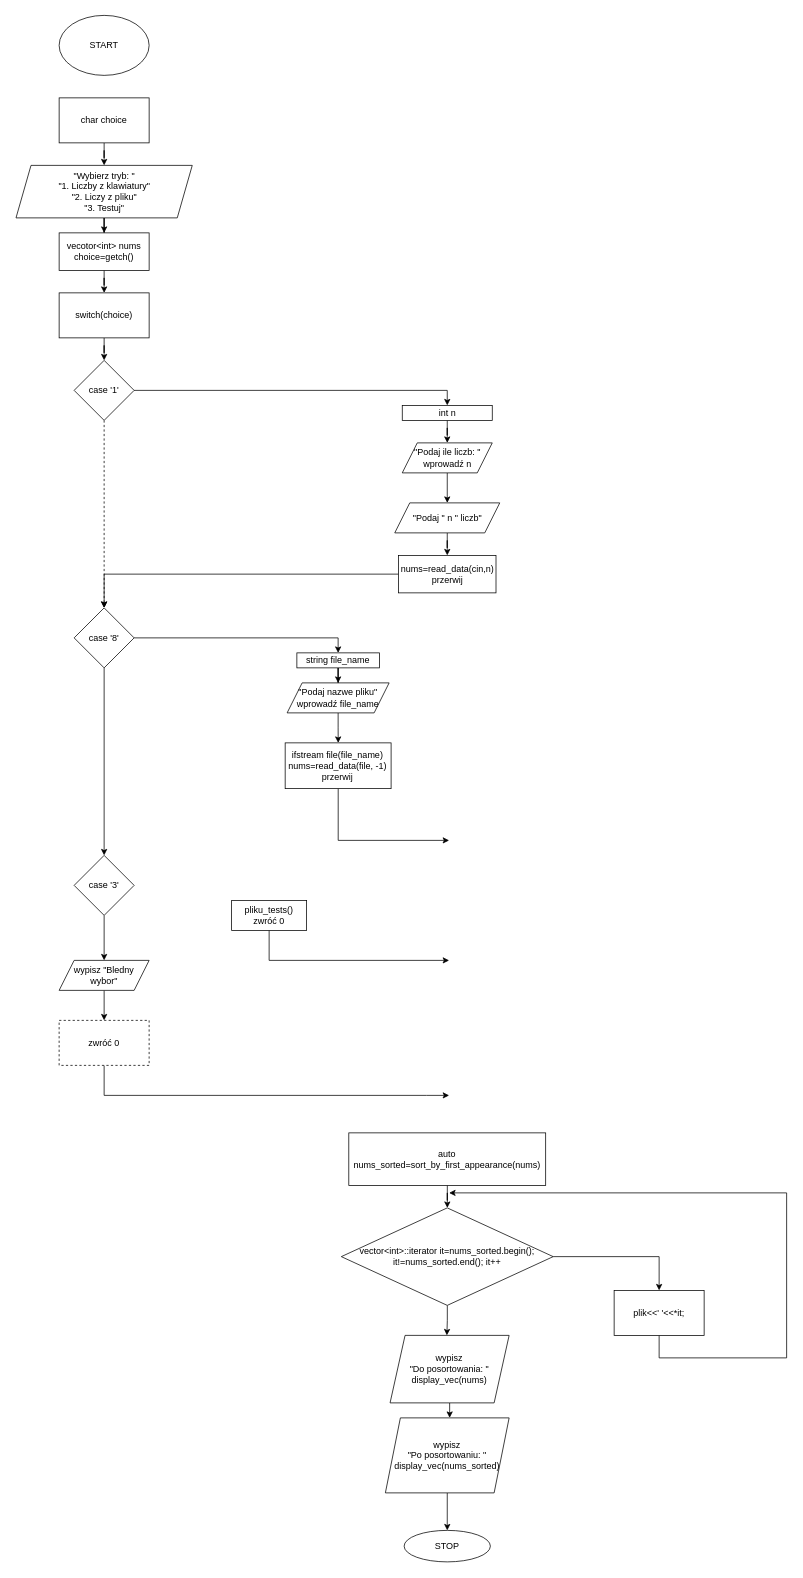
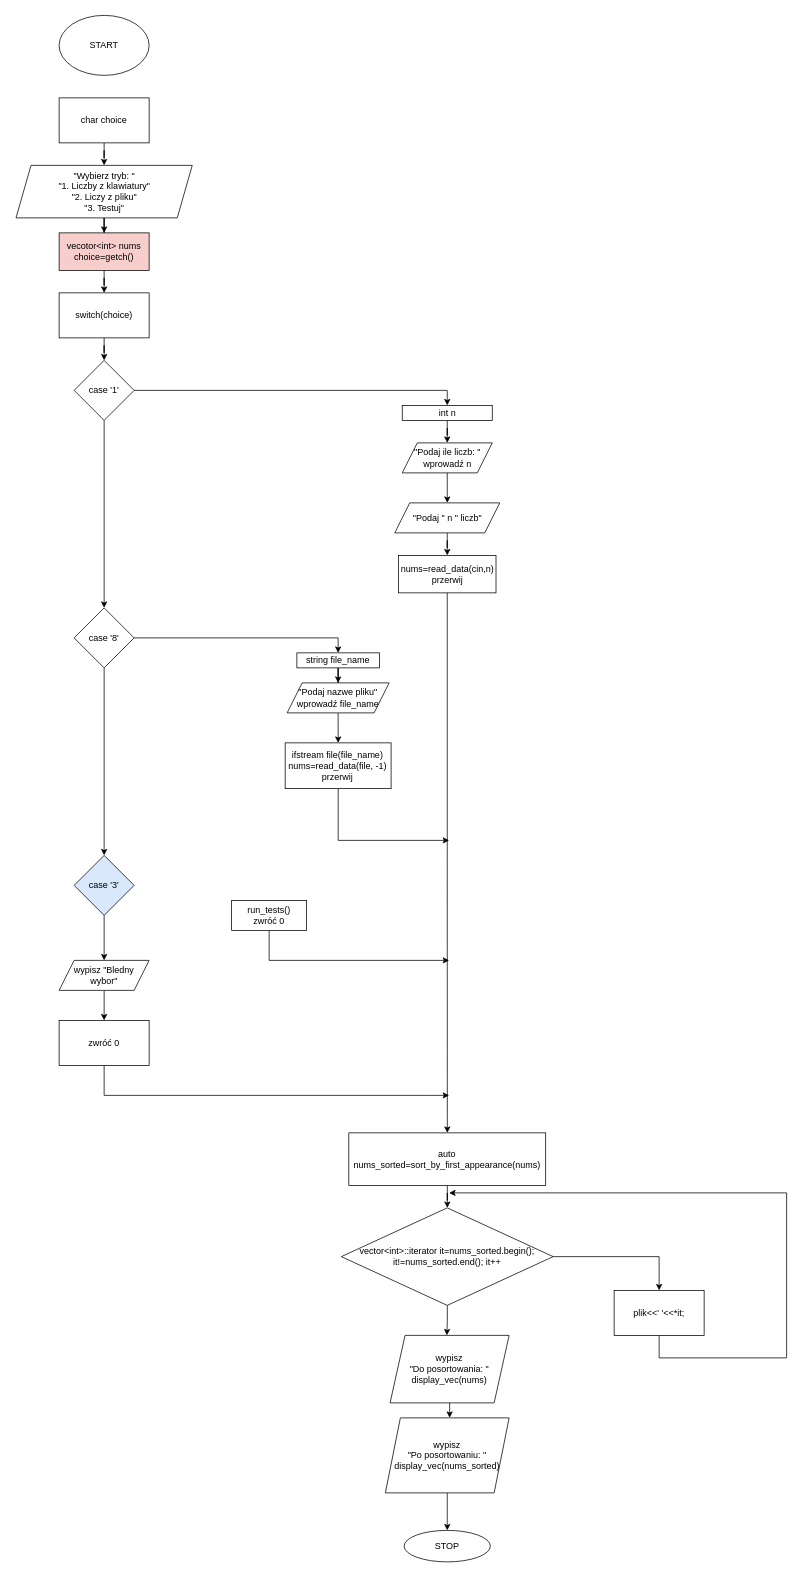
(104, 252) -> (104, 252)
(104, 497) -> (104, 497)
(252, 574) -> (447, 860)
(104, 885) -> (104, 885)
(269, 915) -> (269, 915)
(104, 1043) -> (104, 1043)
